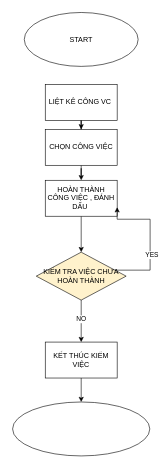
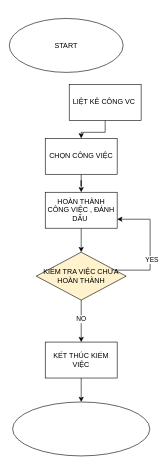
(81, 39) -> (66, 45)
(81, 102) -> (105, 102)
(81, 147) -> (81, 156)
(81, 198) -> (81, 210)
